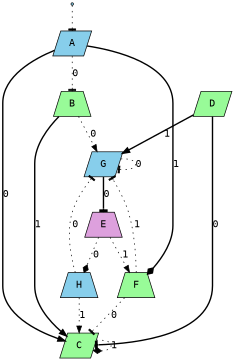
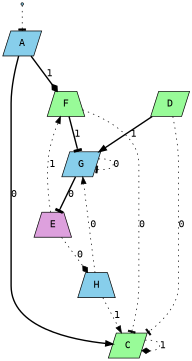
(72, 104) -> none
(70, 224) -> (89, 228)
(132, 224) -> (73, 132)
(212, 271) -> (178, 228)
